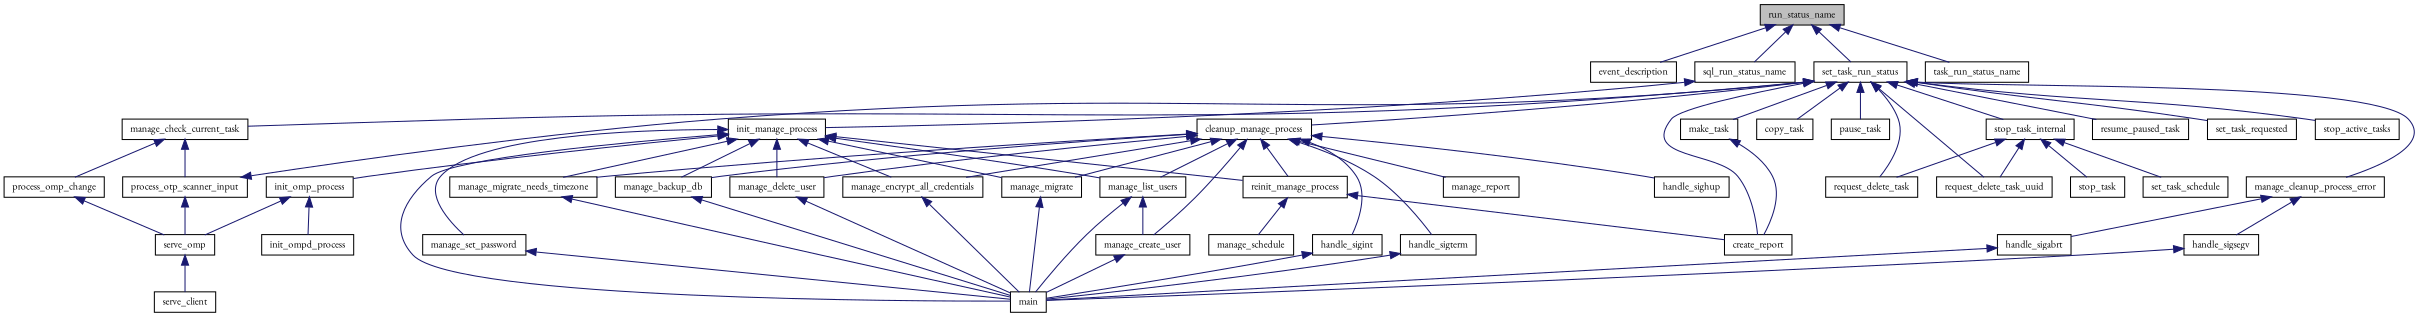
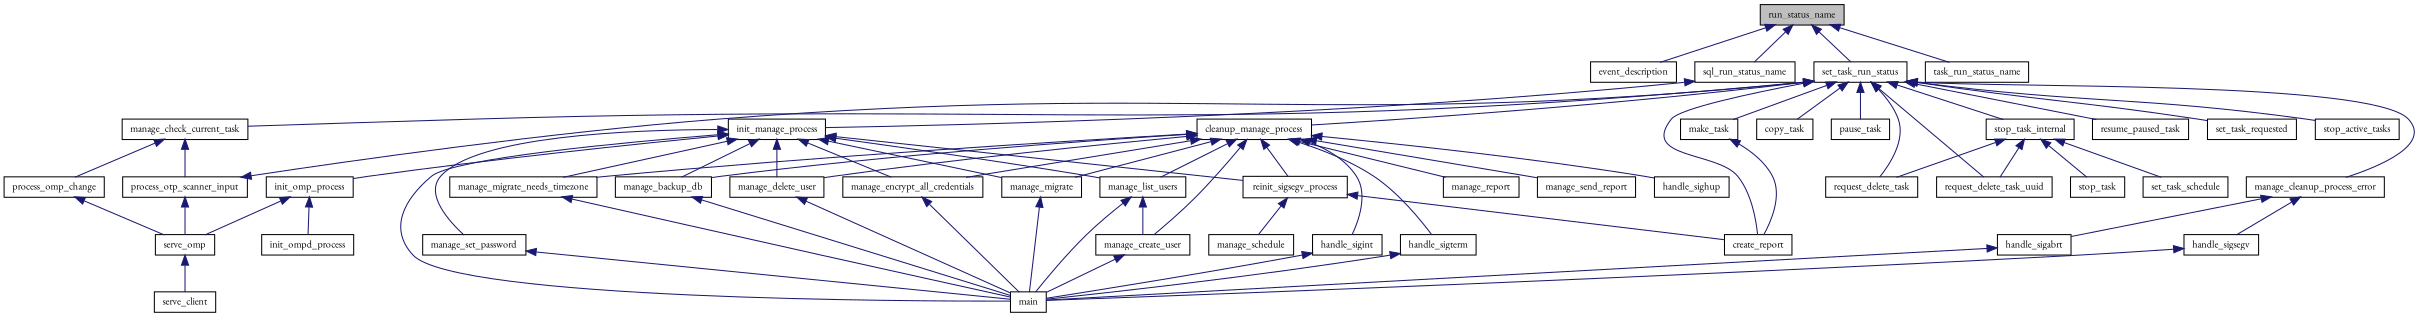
(1295, 187) -> (1295, 187)
none -> (1586, 187)
